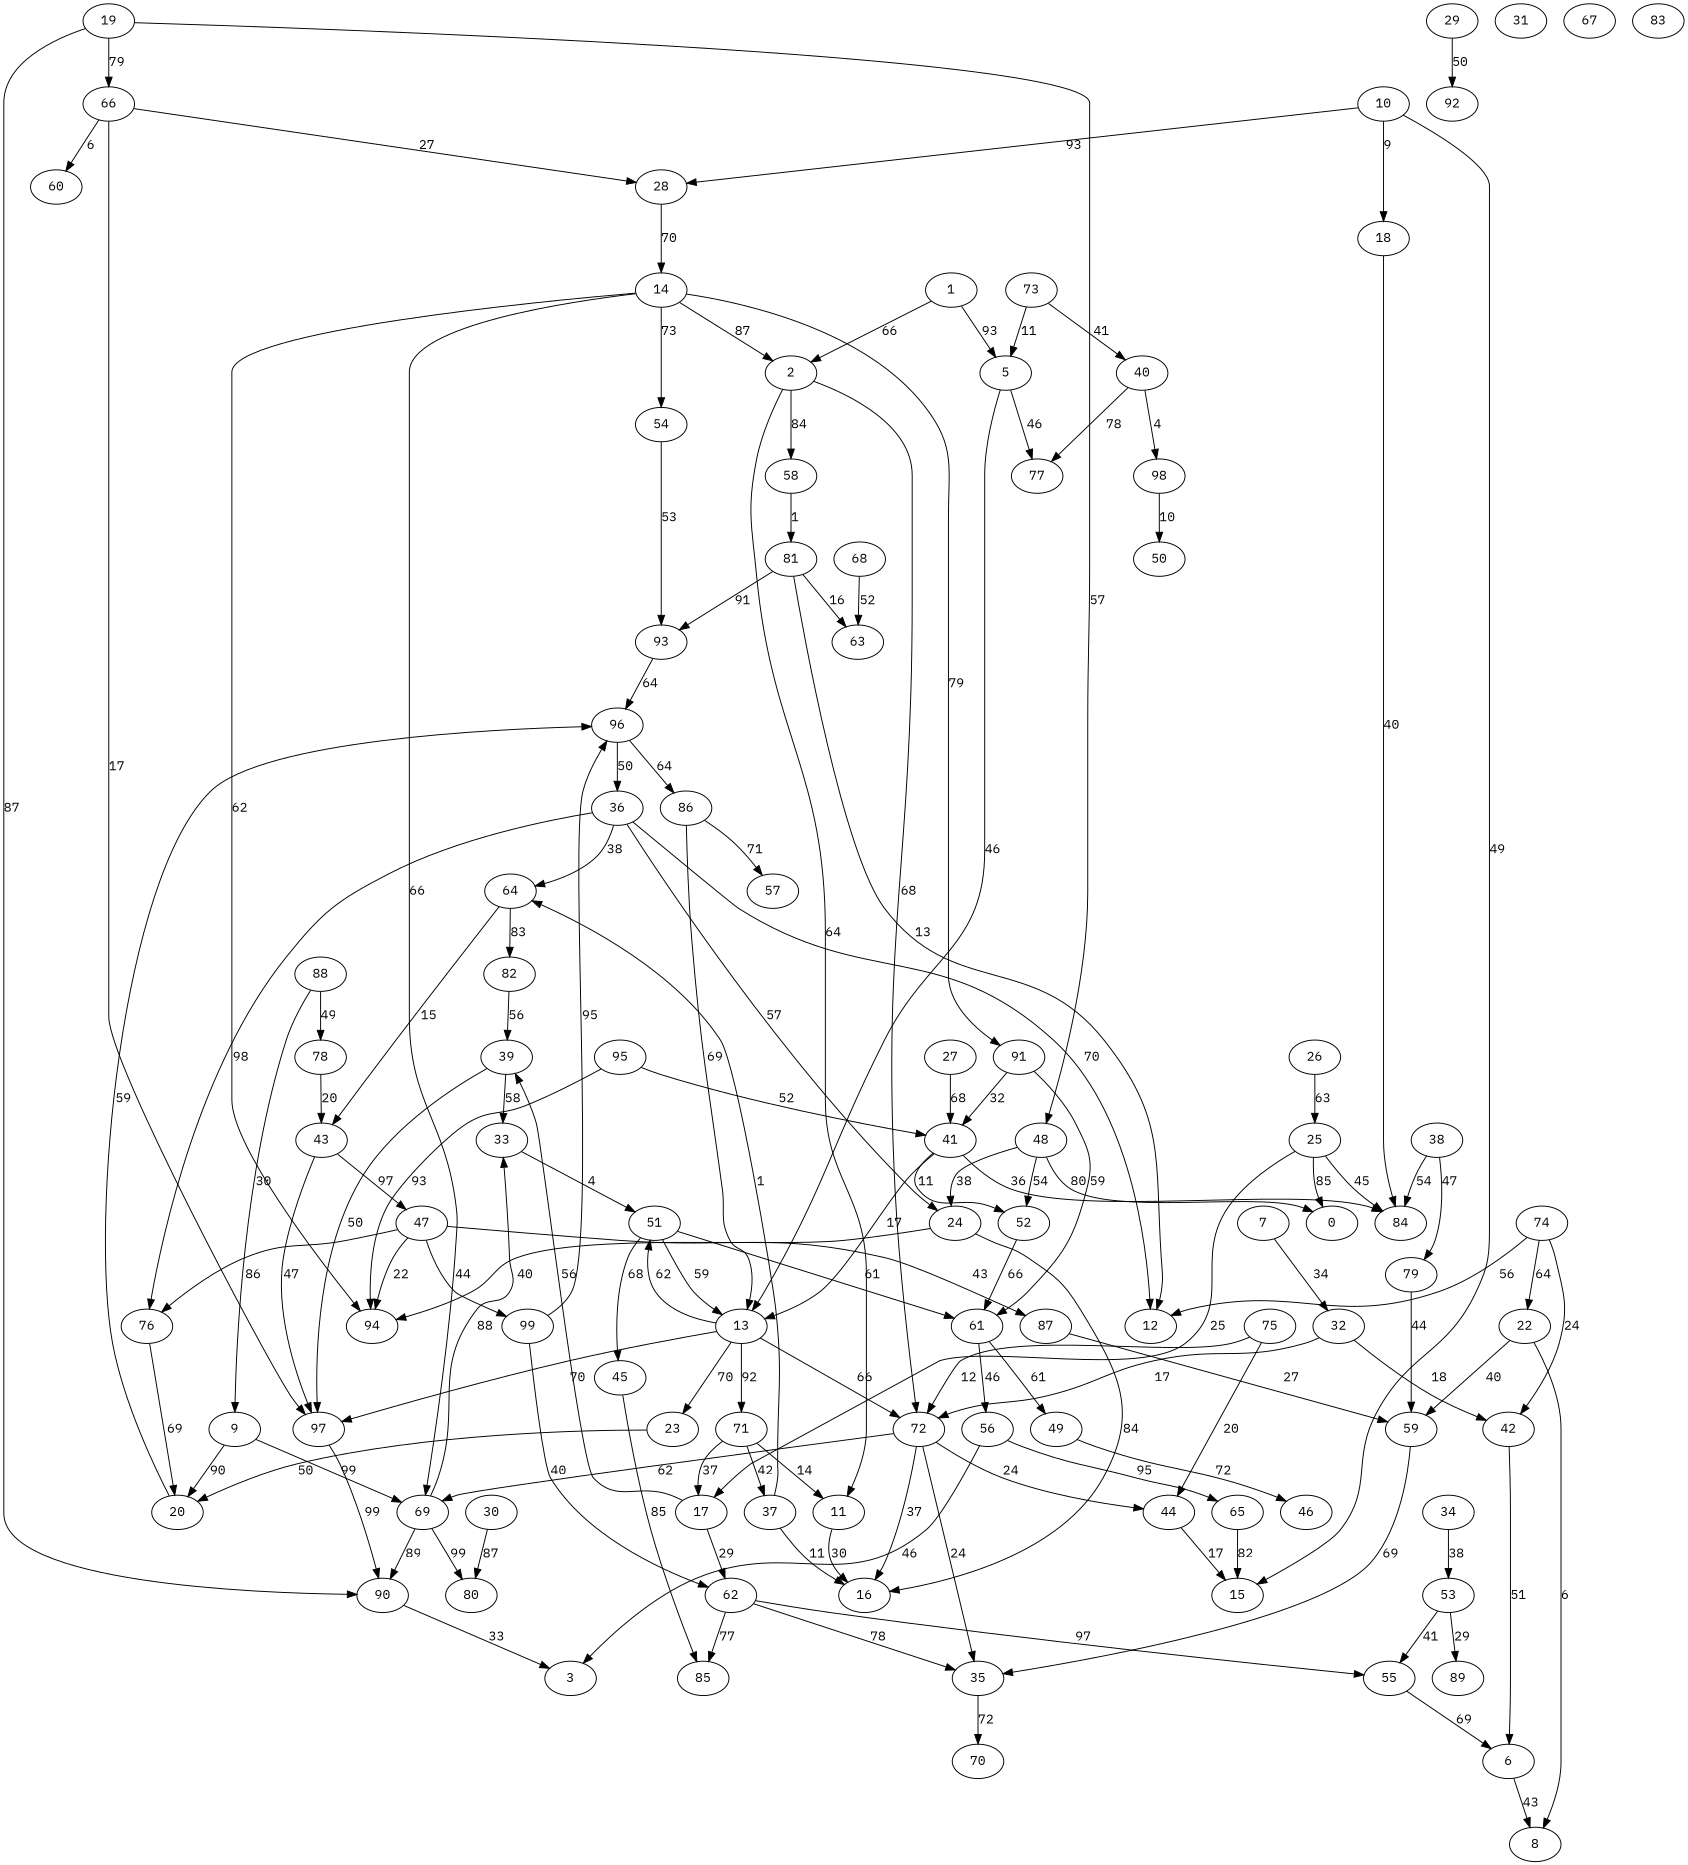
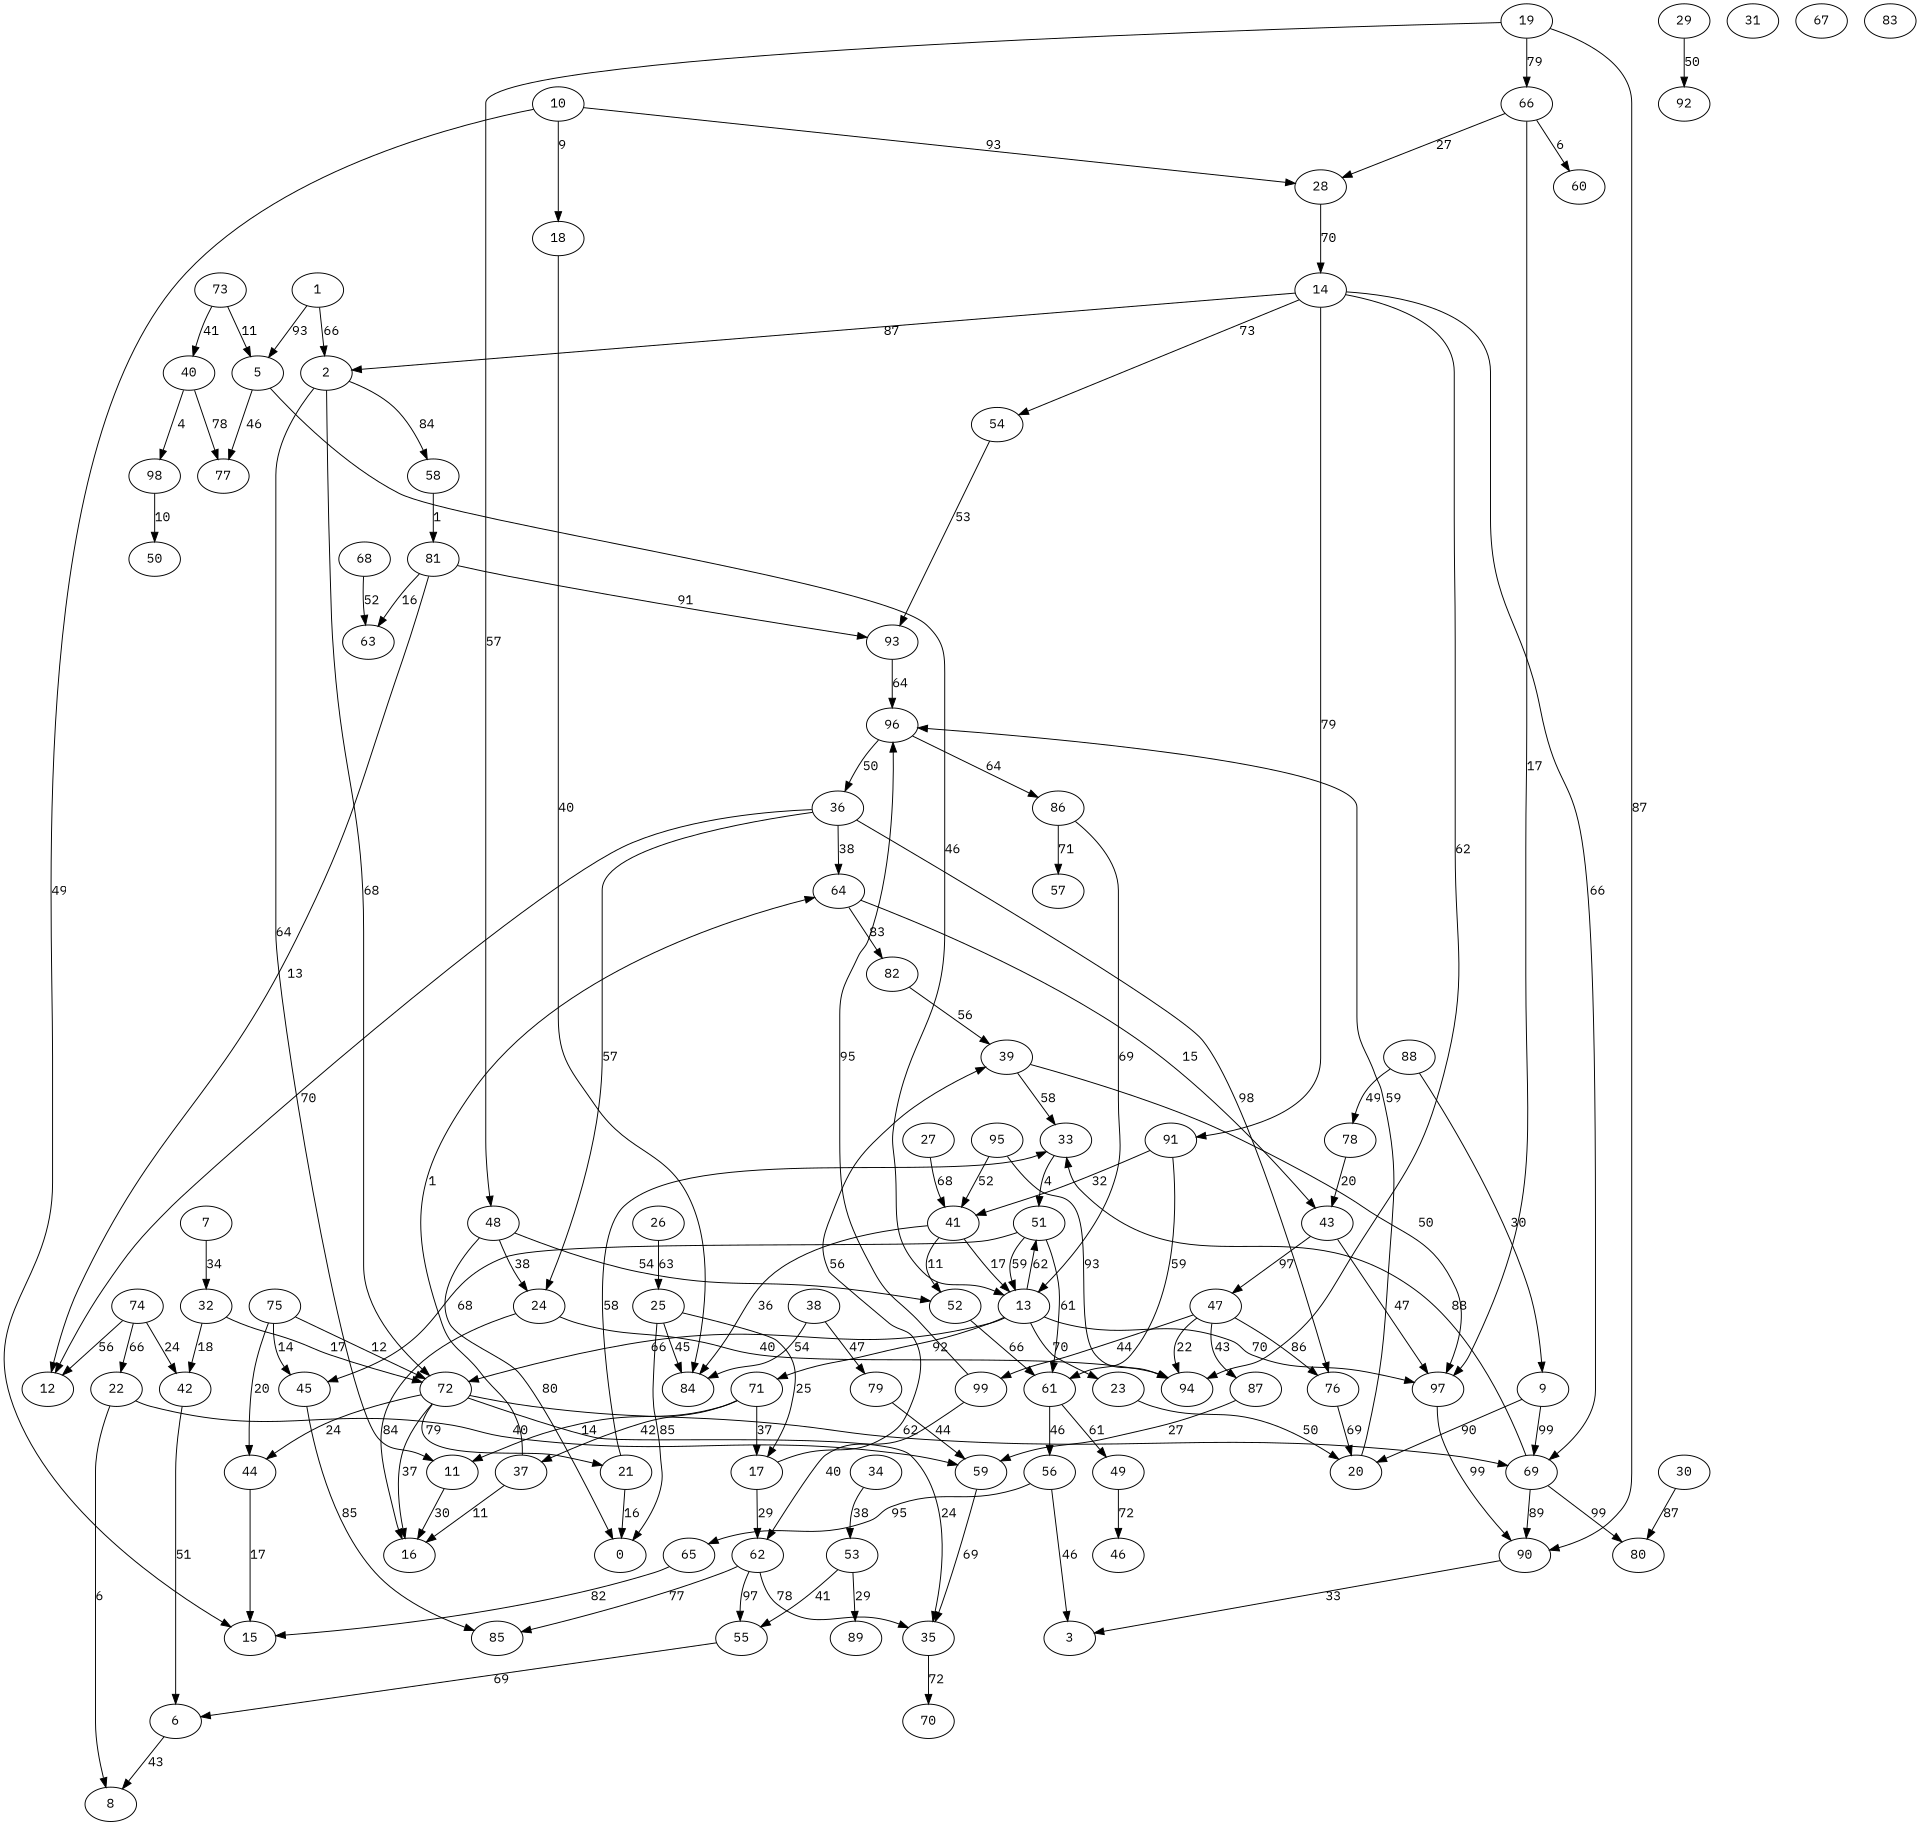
(1543, 1275) -> (137, 1348)
none -> (275, 1346)
none -> (626, 1472)
